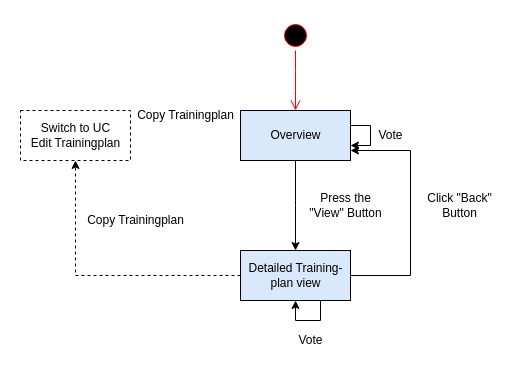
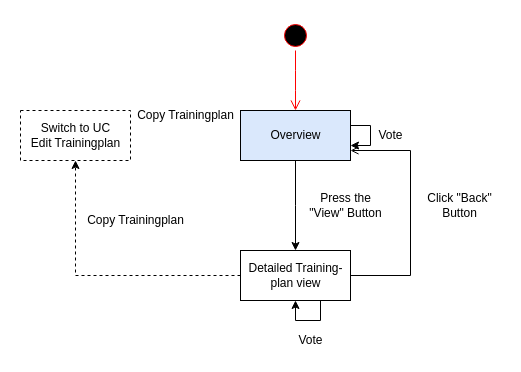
(358, 151) -> (356, 151)
(296, 276) -> (296, 276)
